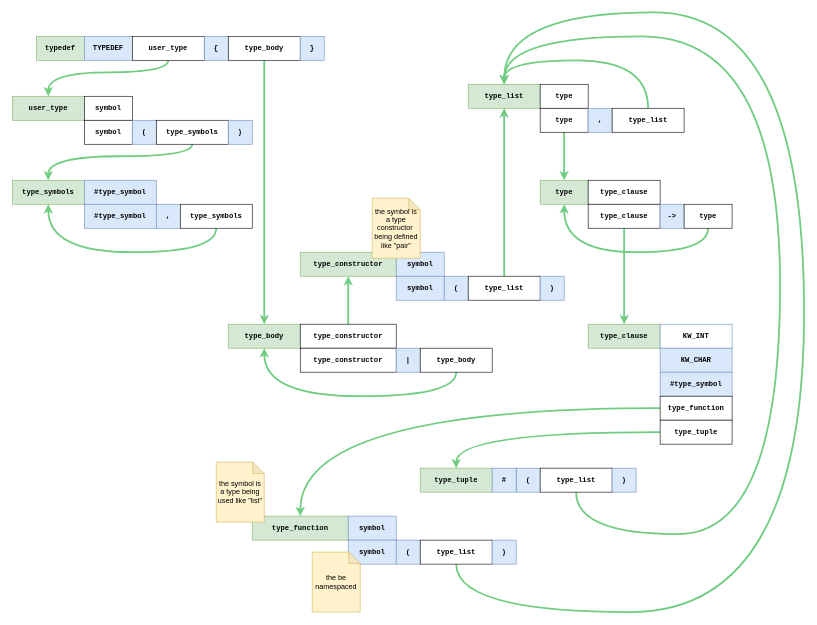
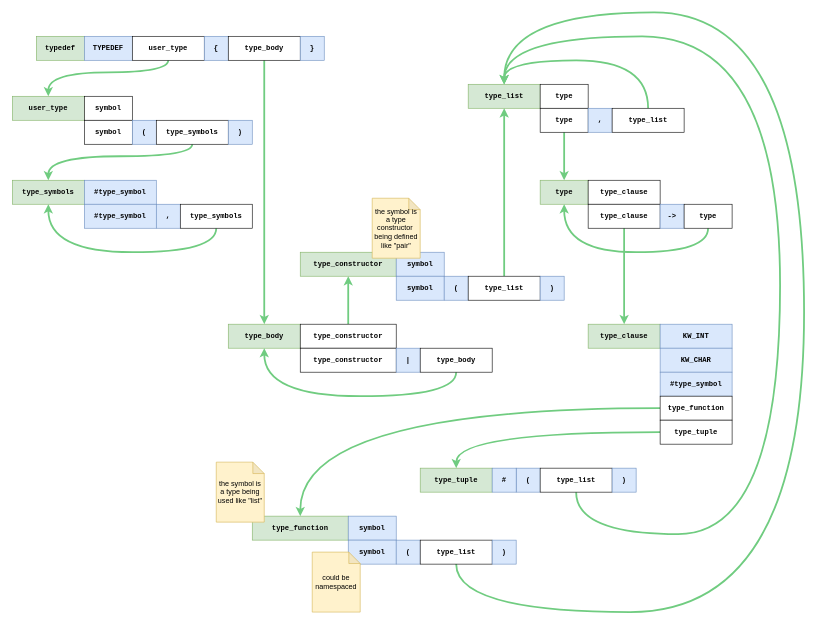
(696, 336) -> (696, 336)
(336, 582) -> (336, 582)
